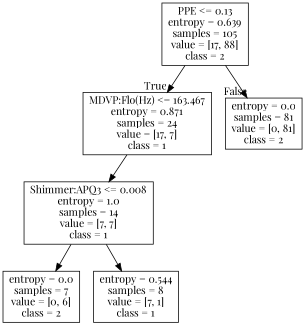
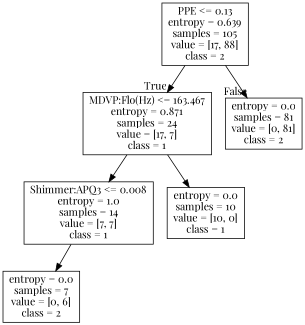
none -> (206, 213)
(136, 297) -> none
